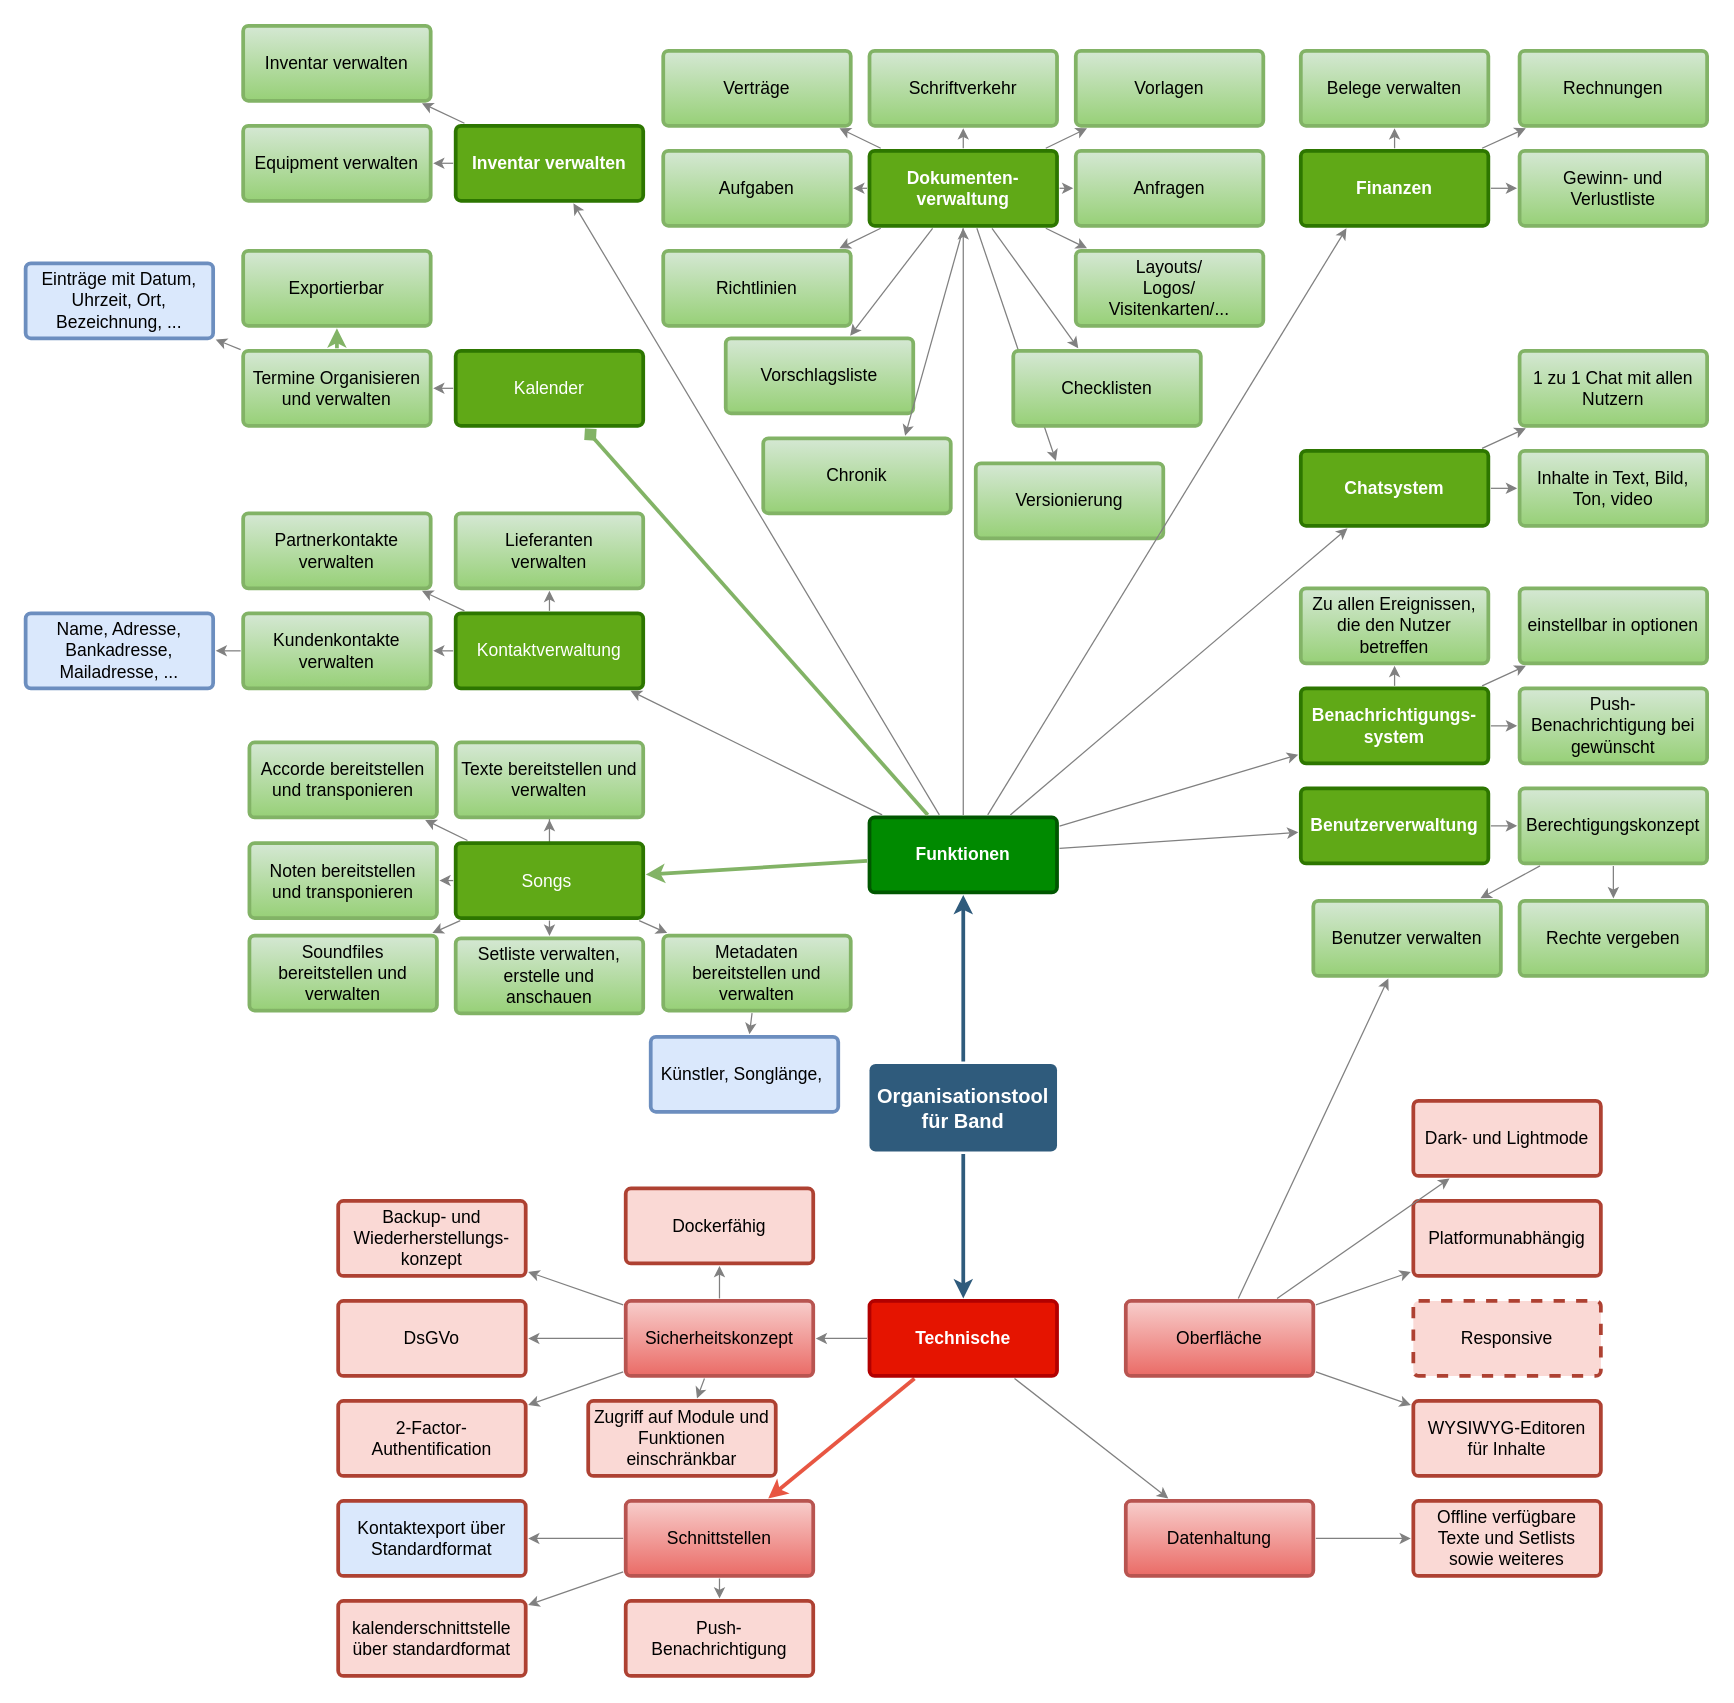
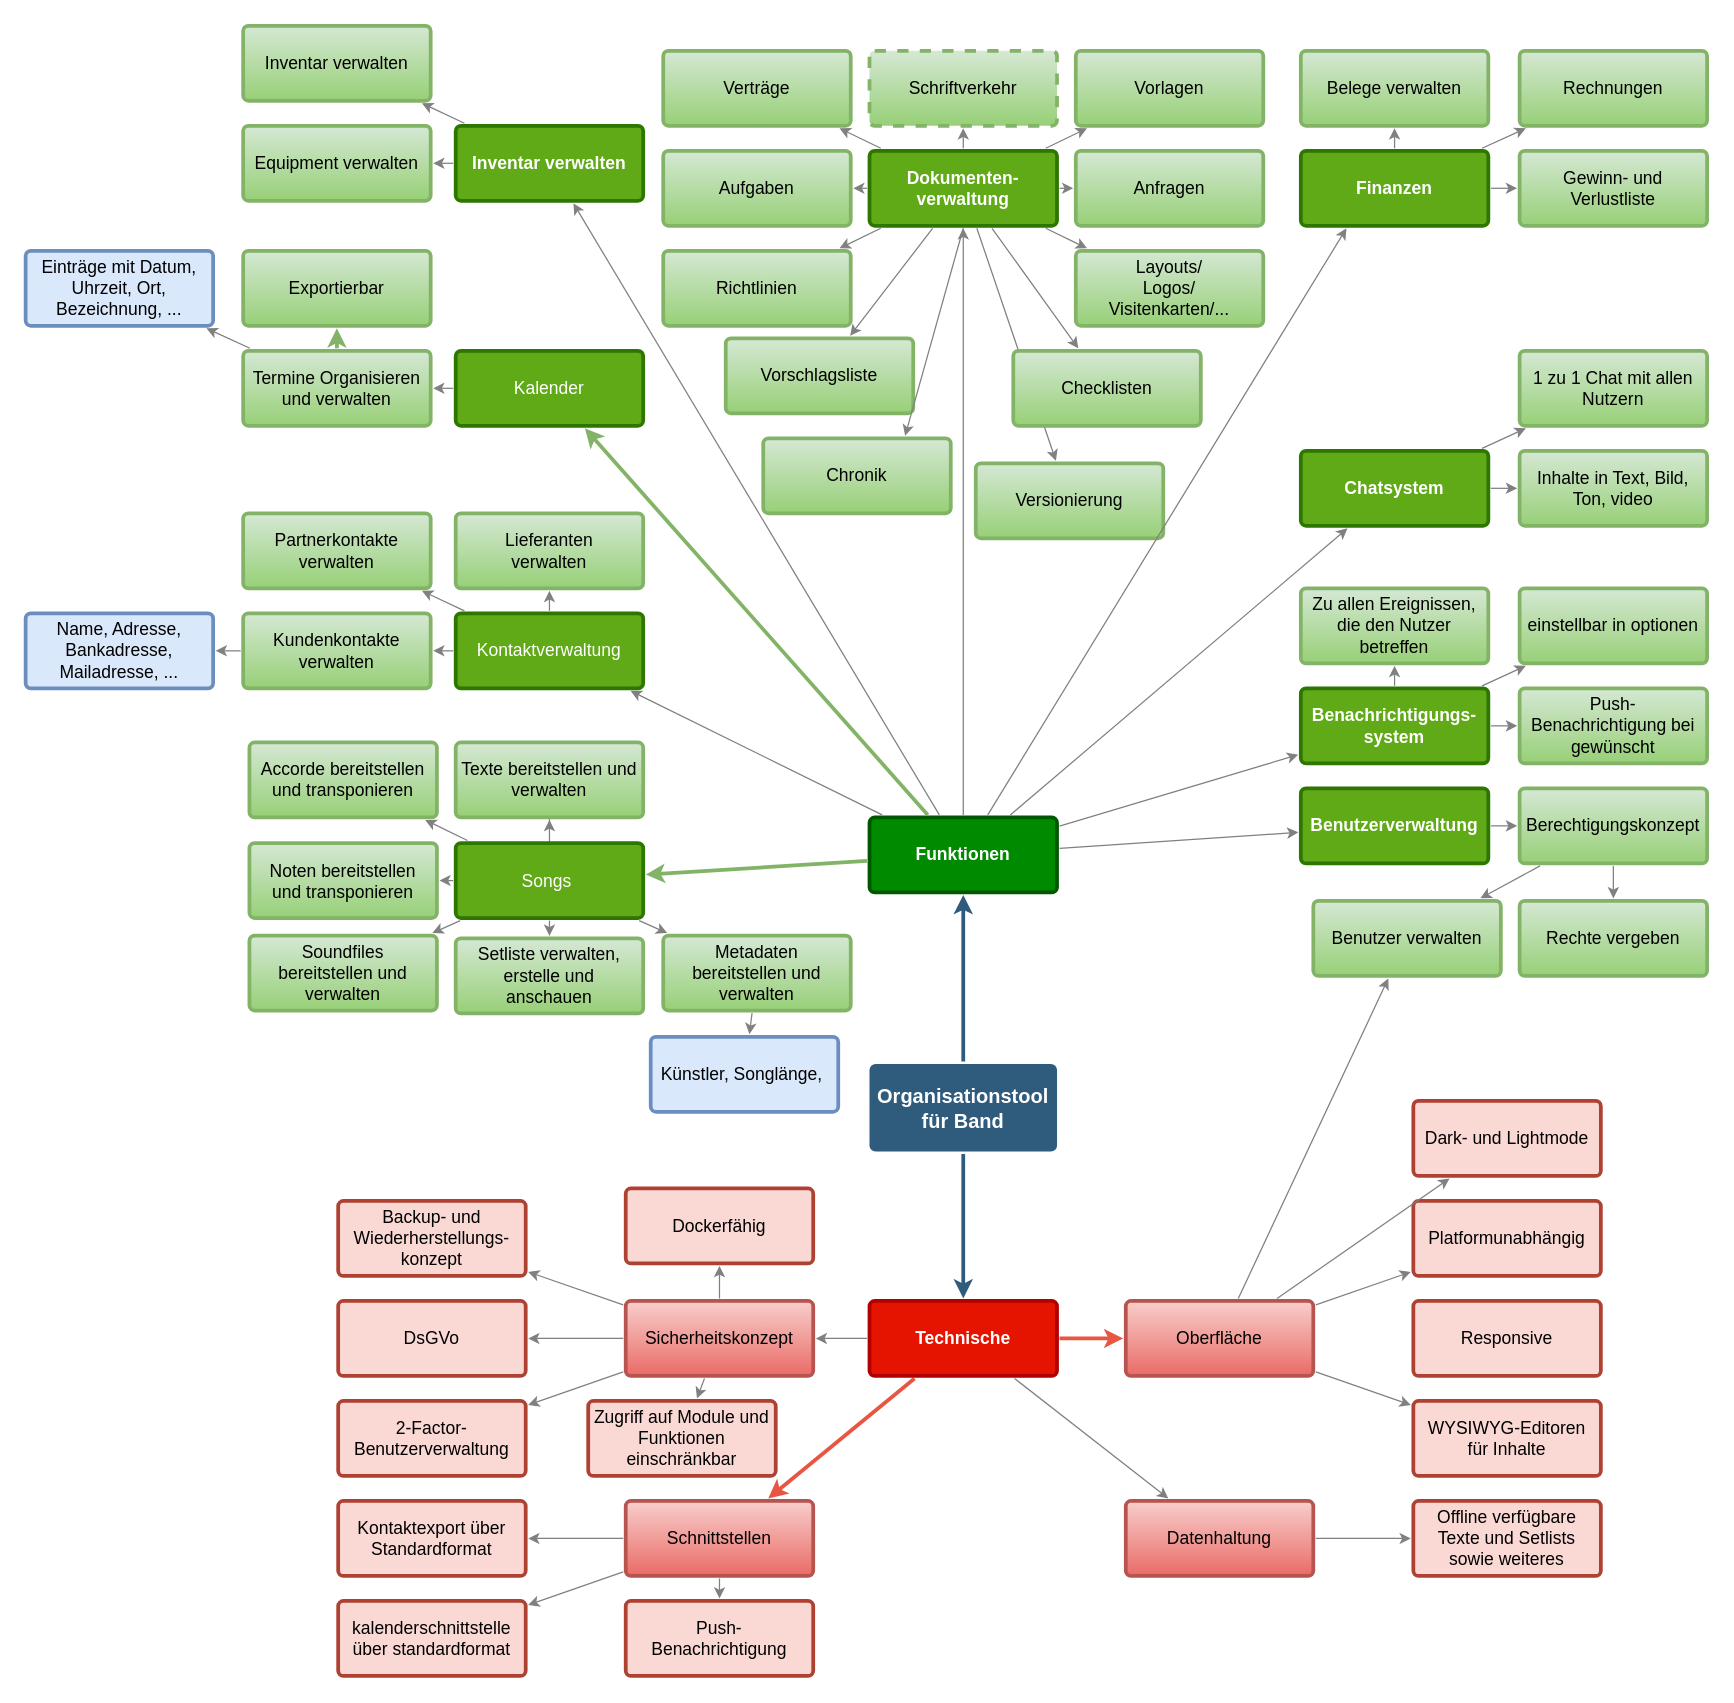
(963, 88) -> (963, 88)
(119, 301) -> (119, 288)
(595, 439) -> (595, 439)
none -> (1084, 1338)
(1507, 1338) -> (1507, 1338)
(432, 1438) -> (432, 1438)
(432, 1538) -> (432, 1538)
